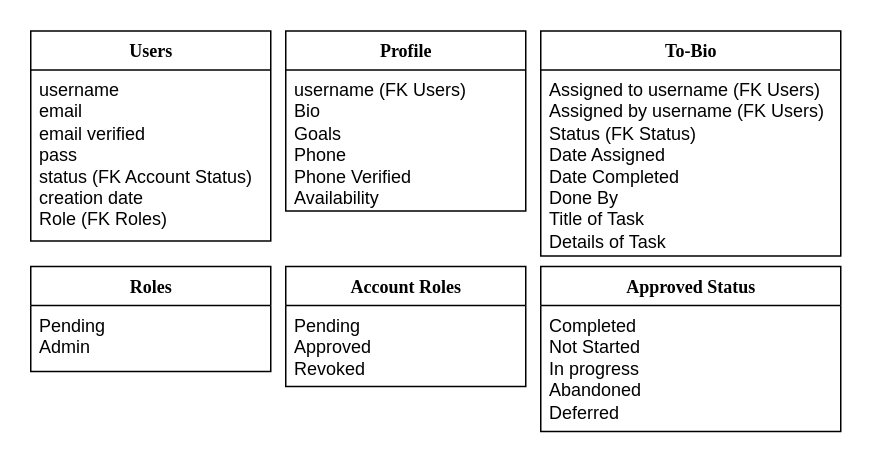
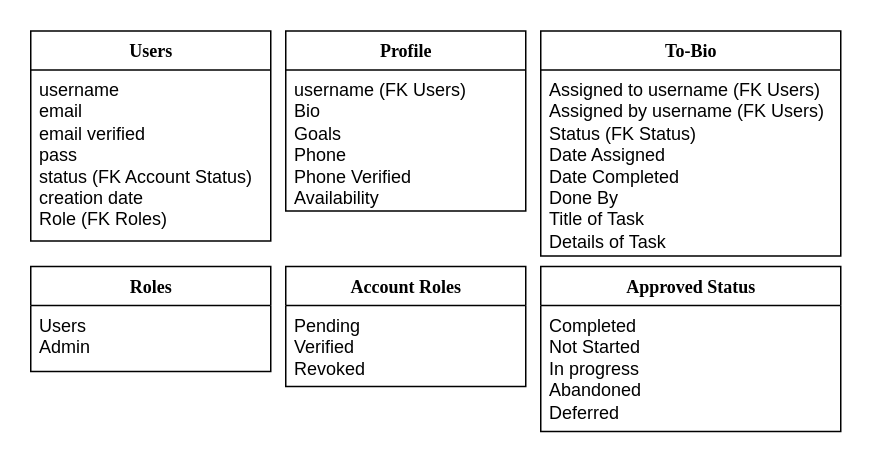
(73, 337) -> (65, 337)
(335, 348) -> (330, 348)
